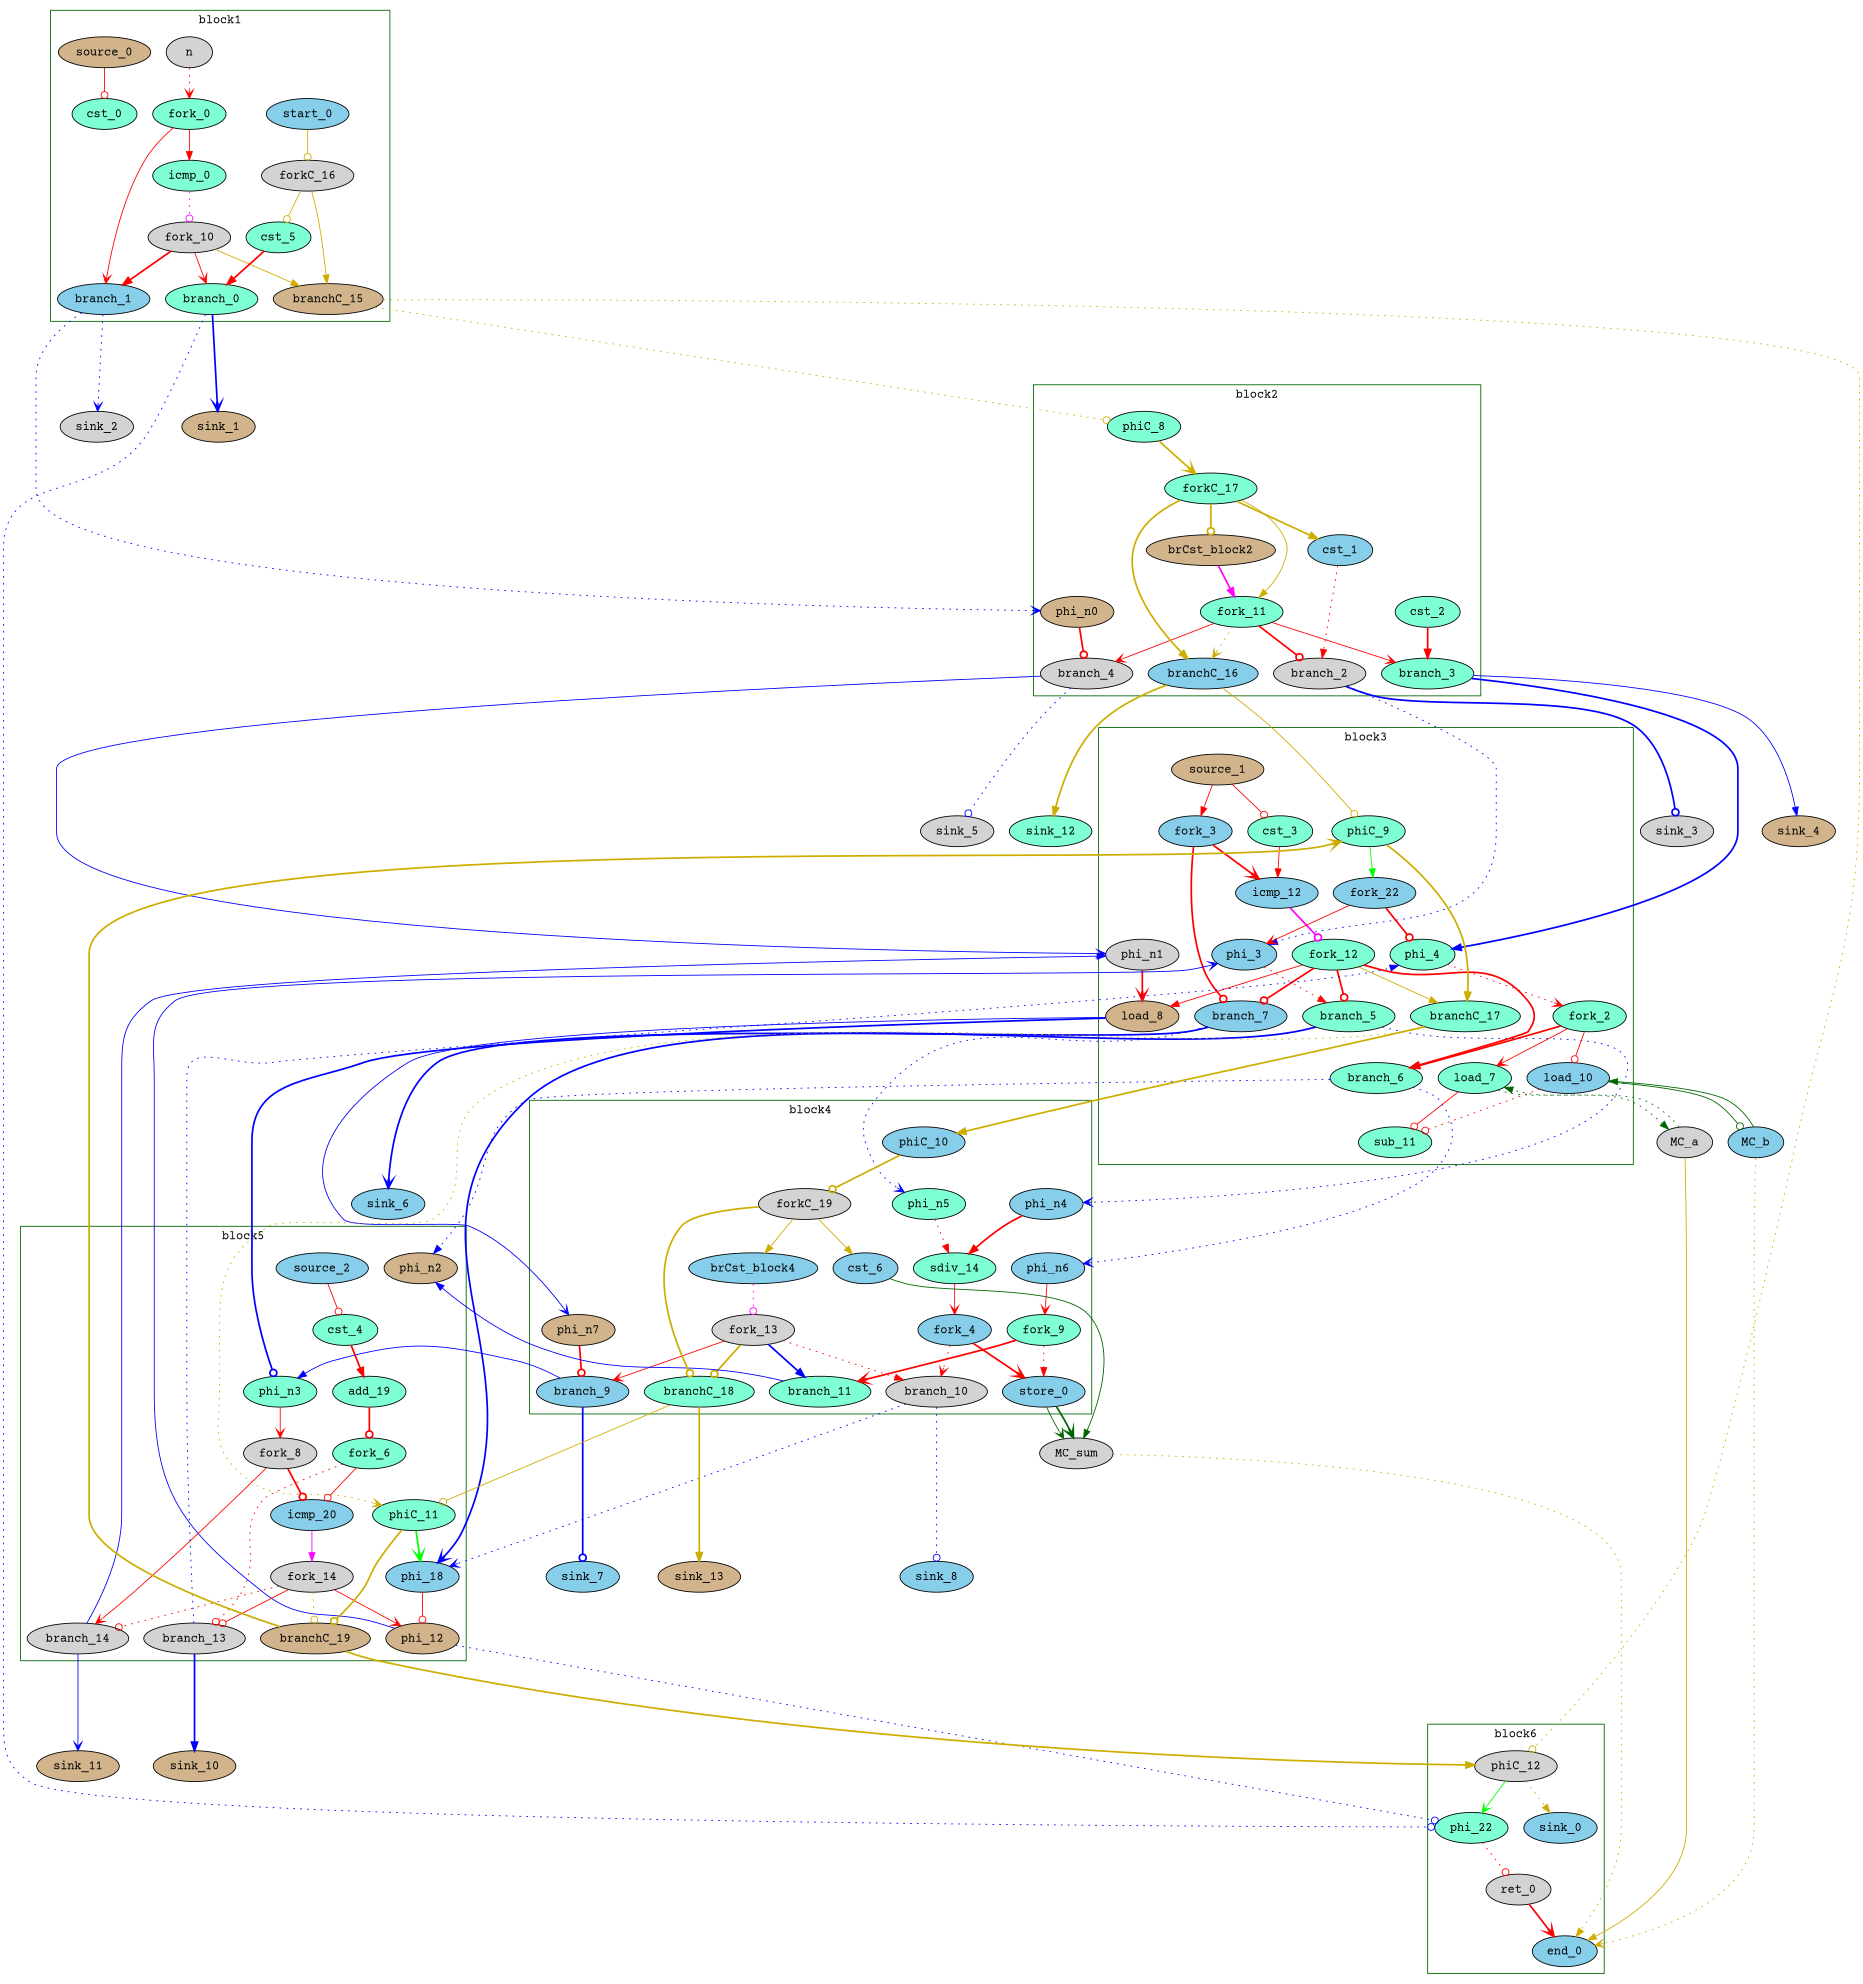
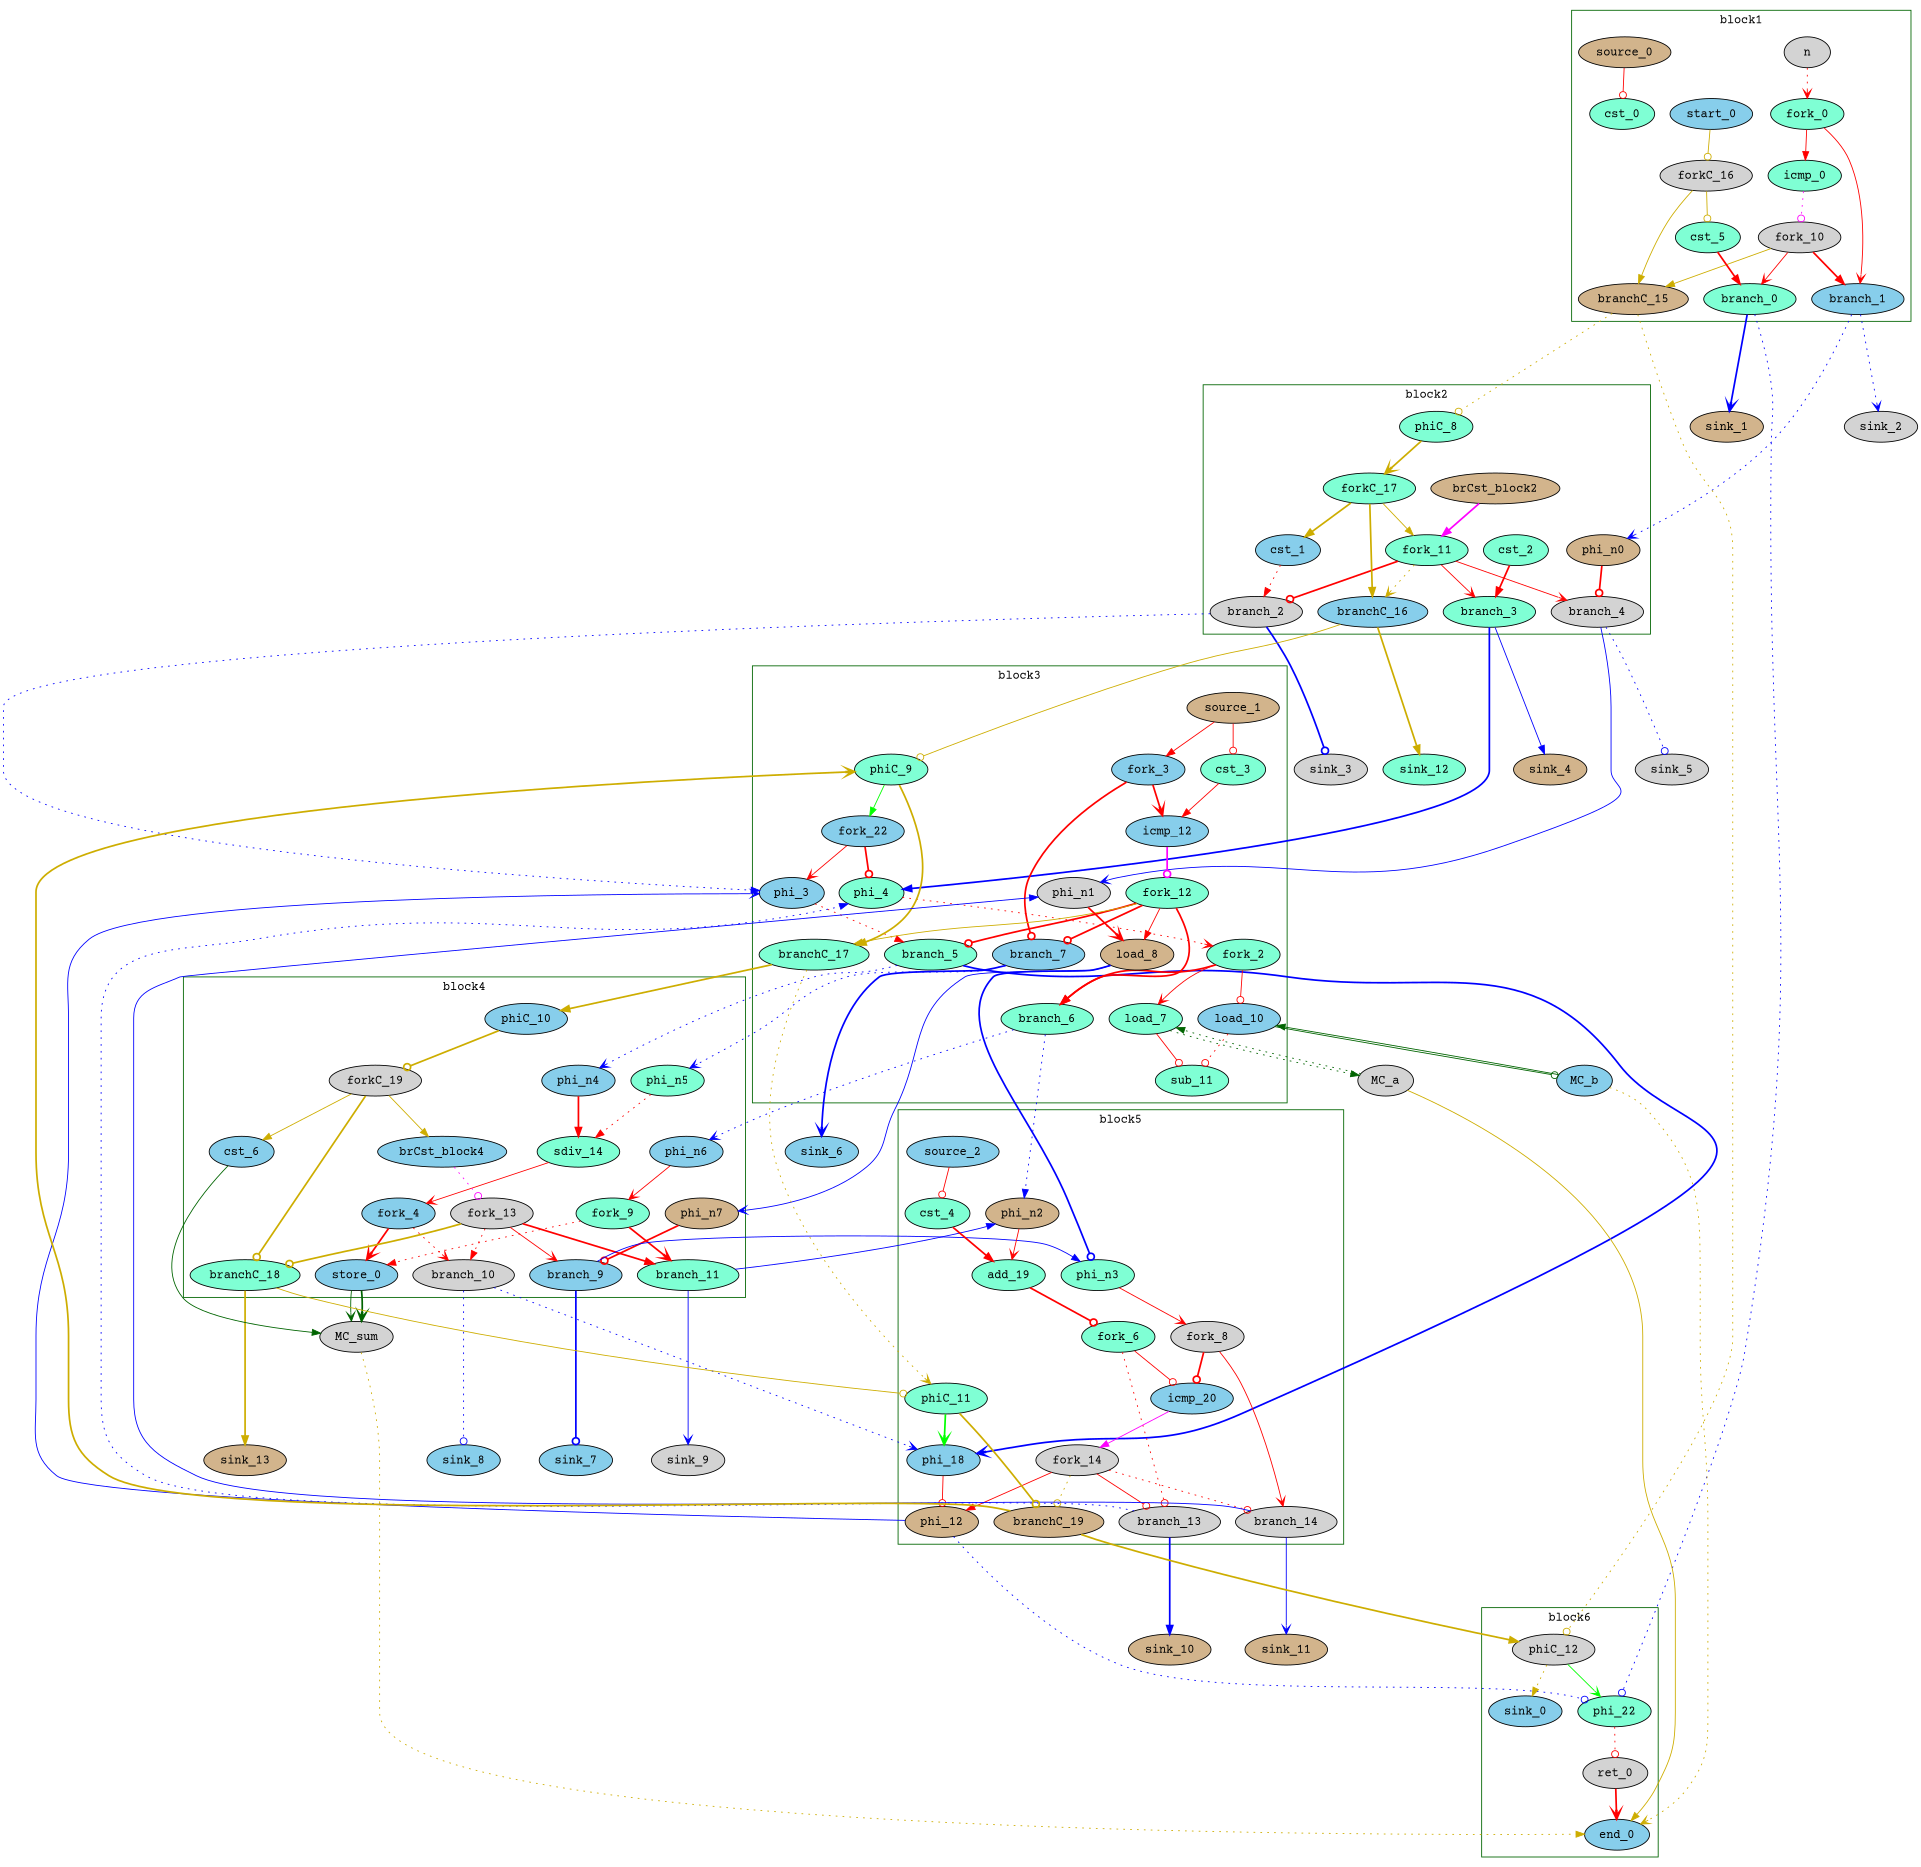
(1211, 516) -> none
none -> (1018, 1235)
(783, 1358) -> (584, 1242)
none -> (688, 1460)
(364, 1606) -> (1013, 1490)
